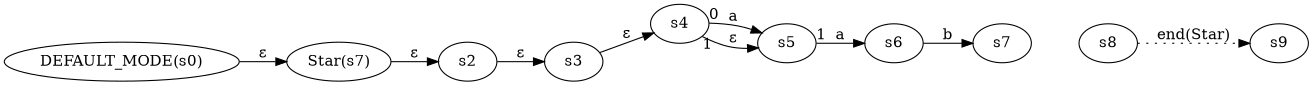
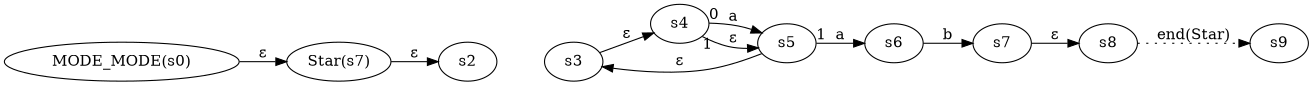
none -> (1050, 43)
(122, 62) -> (122, 62)
(515, 62) -> (689, 71)
